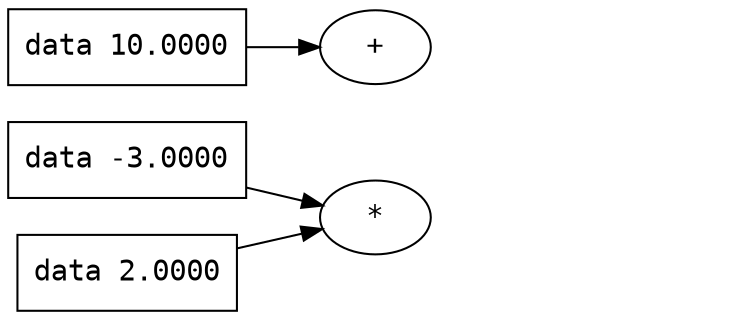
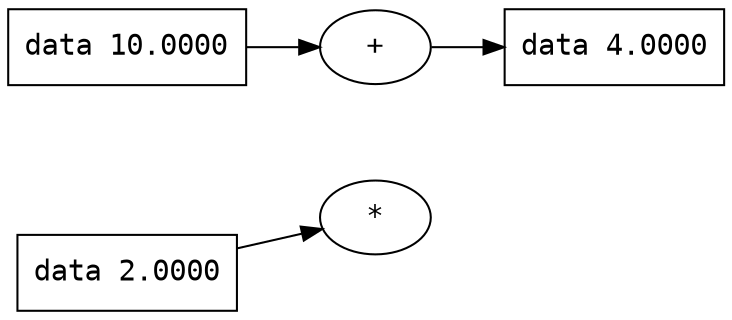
none -> (614, 47)
(127, 160) -> none
